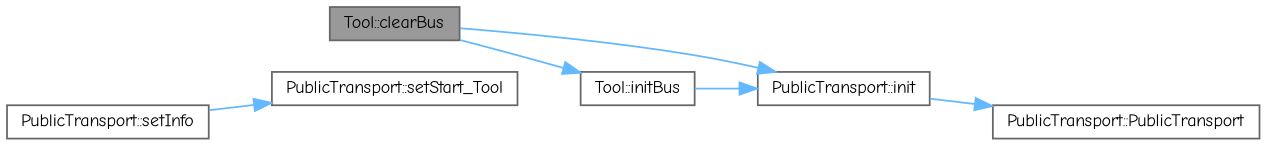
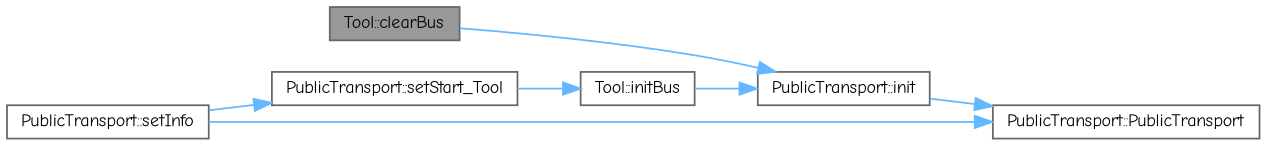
(512, 54) -> (540, 89)
none -> (592, 122)
